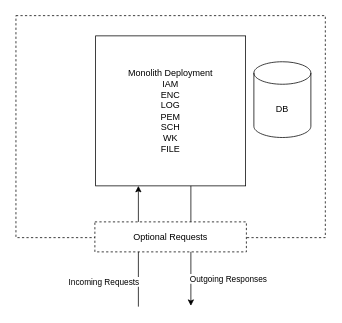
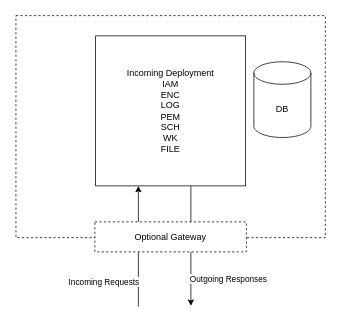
(171, 111) -> (171, 111)
(171, 237) -> (171, 237)
